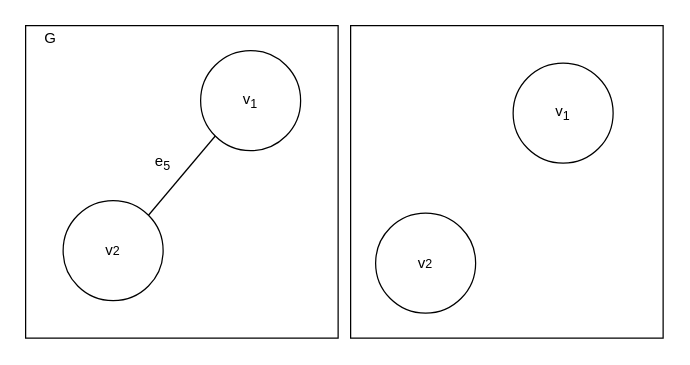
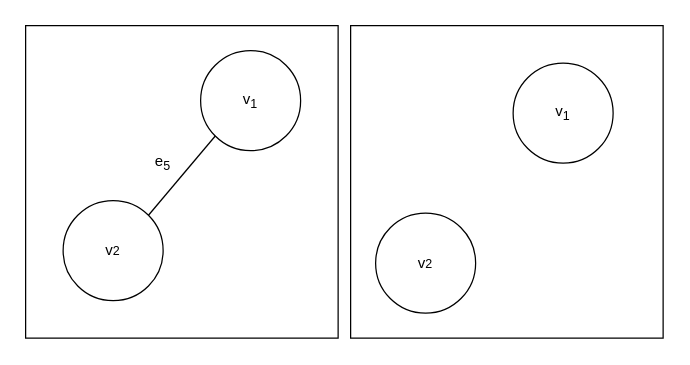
(51, 38) -> none
